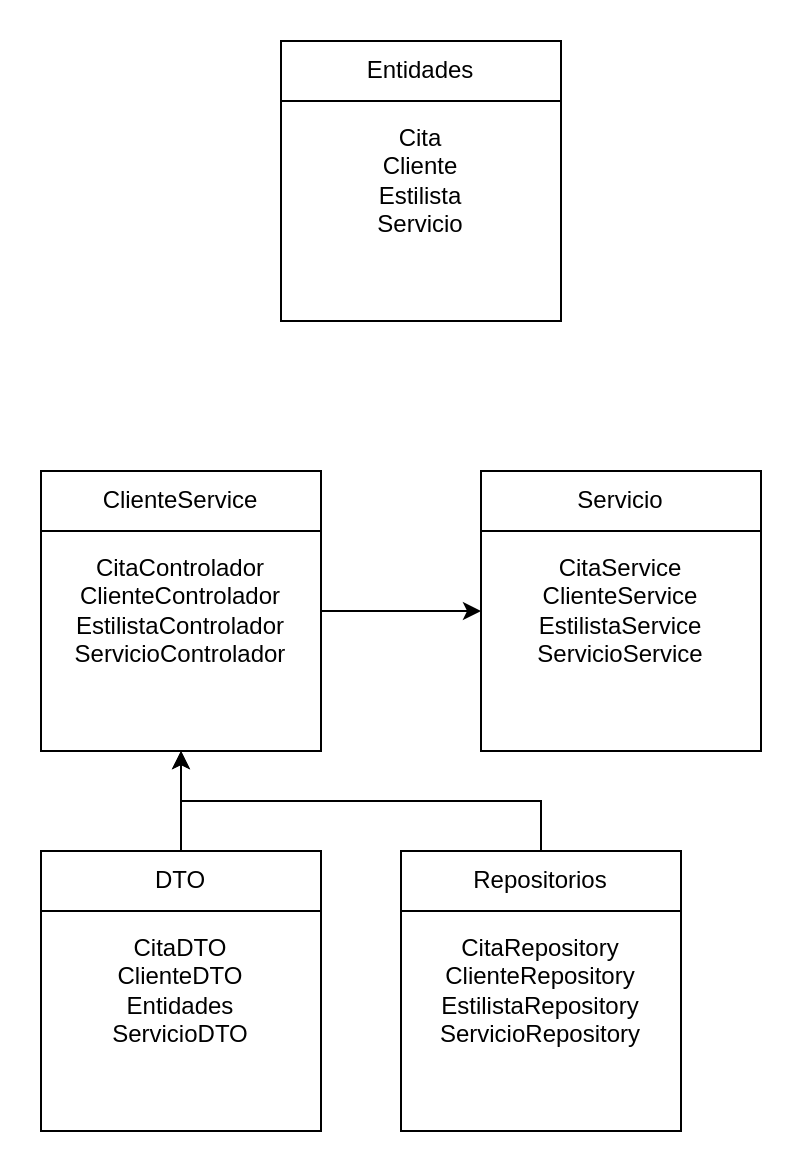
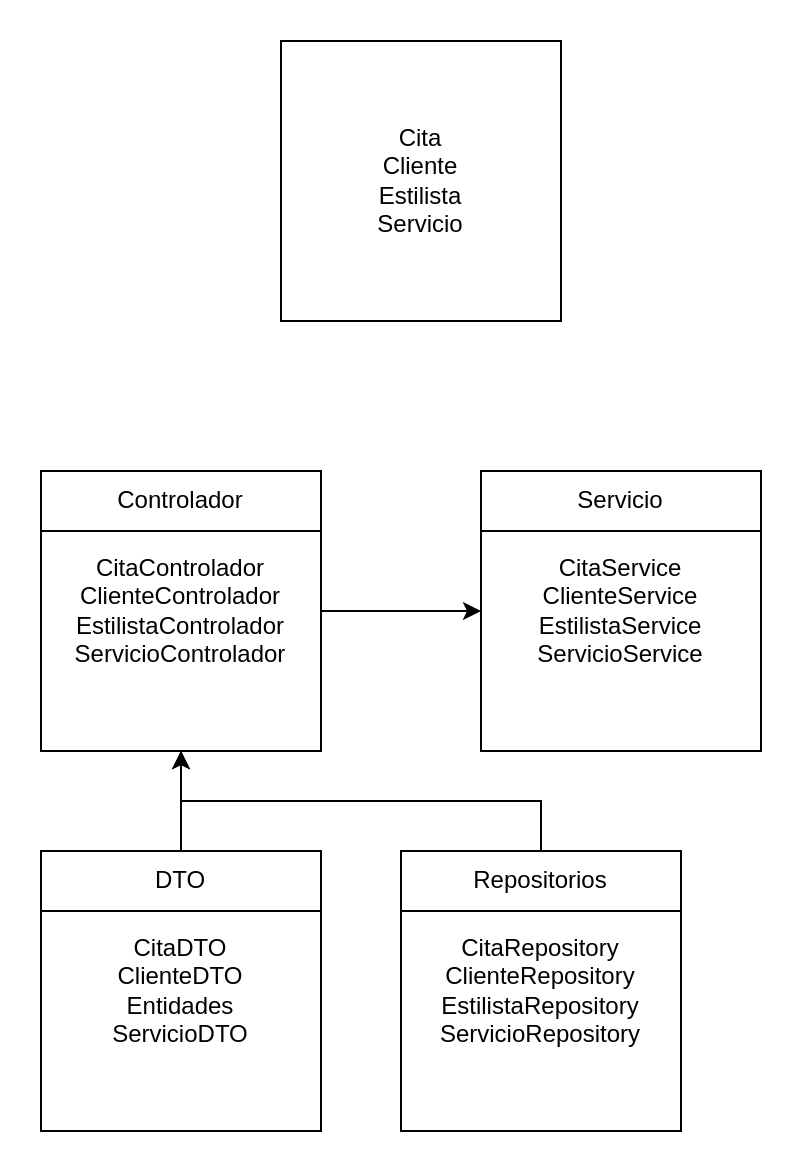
(421, 71) -> none
(181, 501) -> (181, 501)
